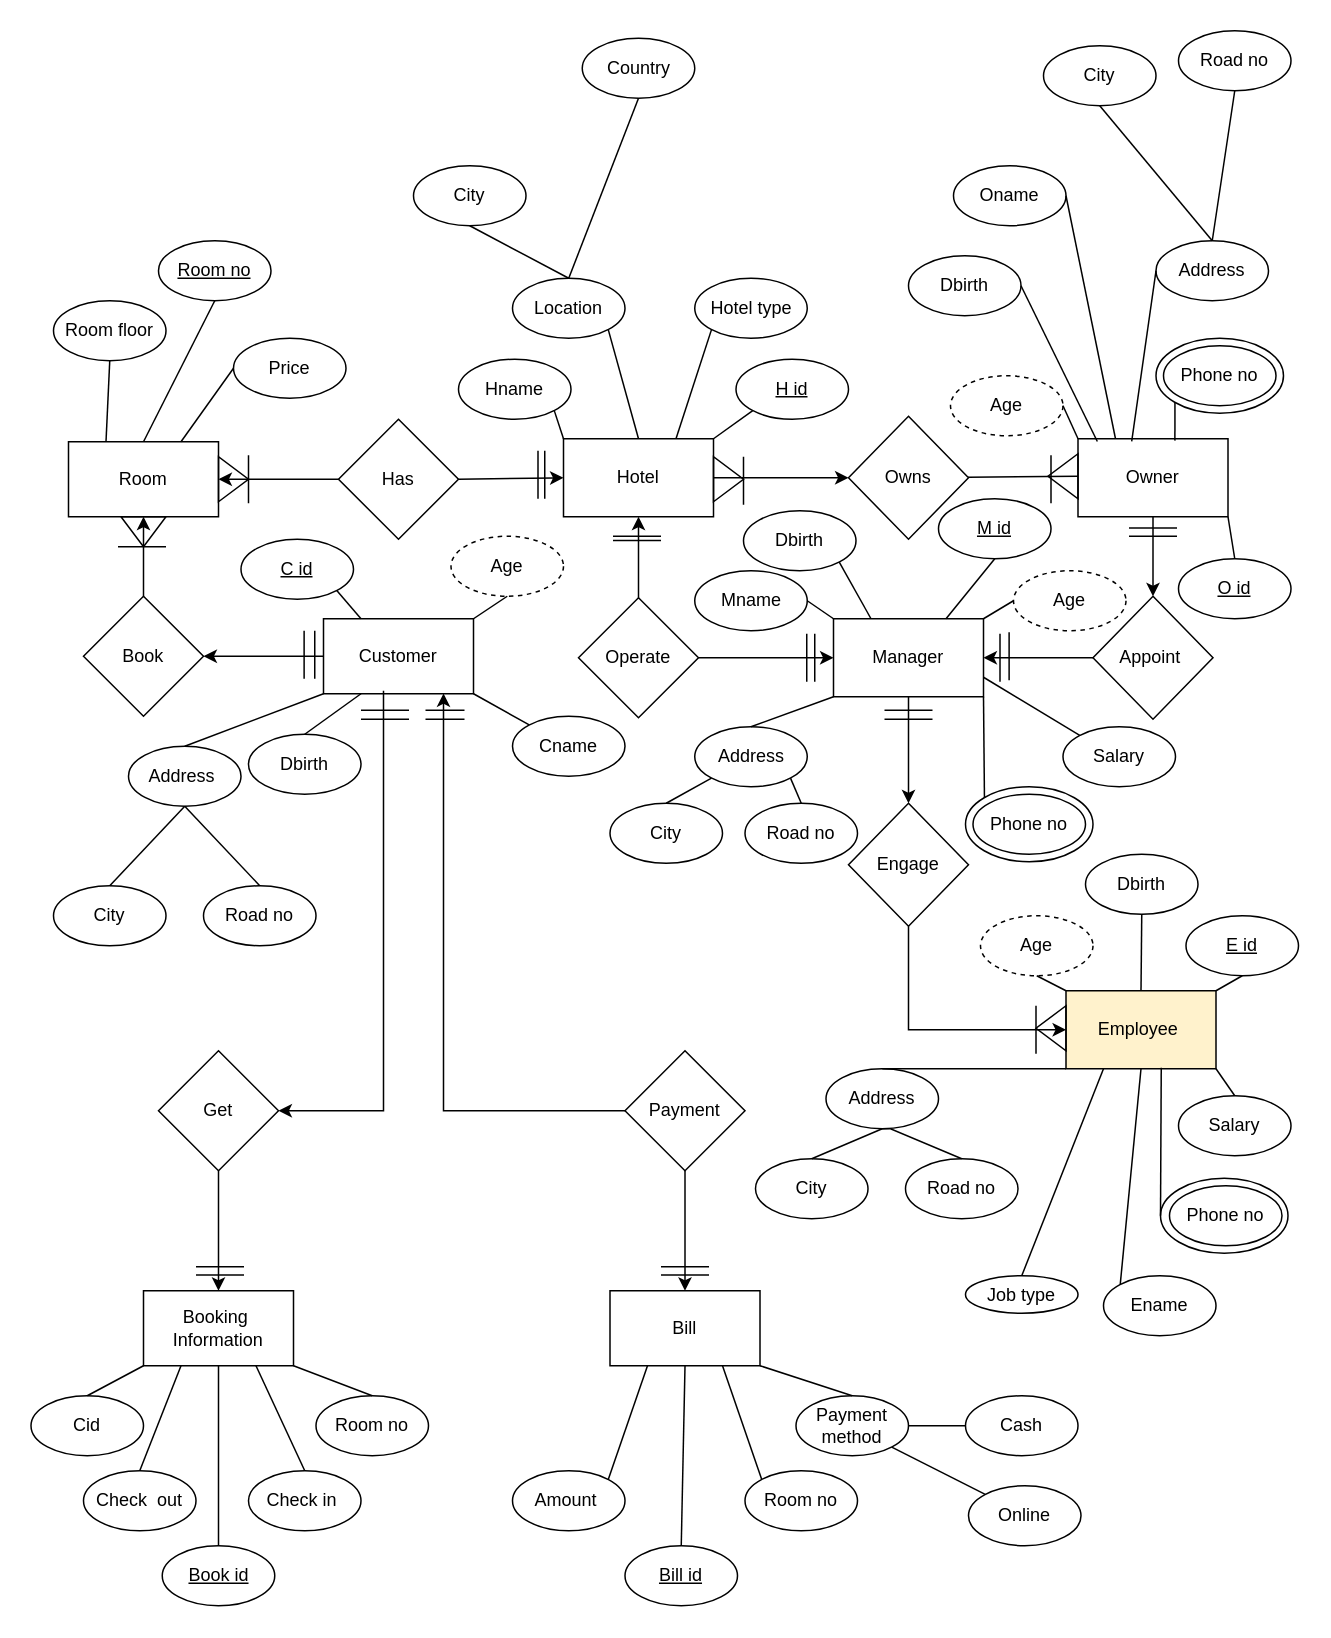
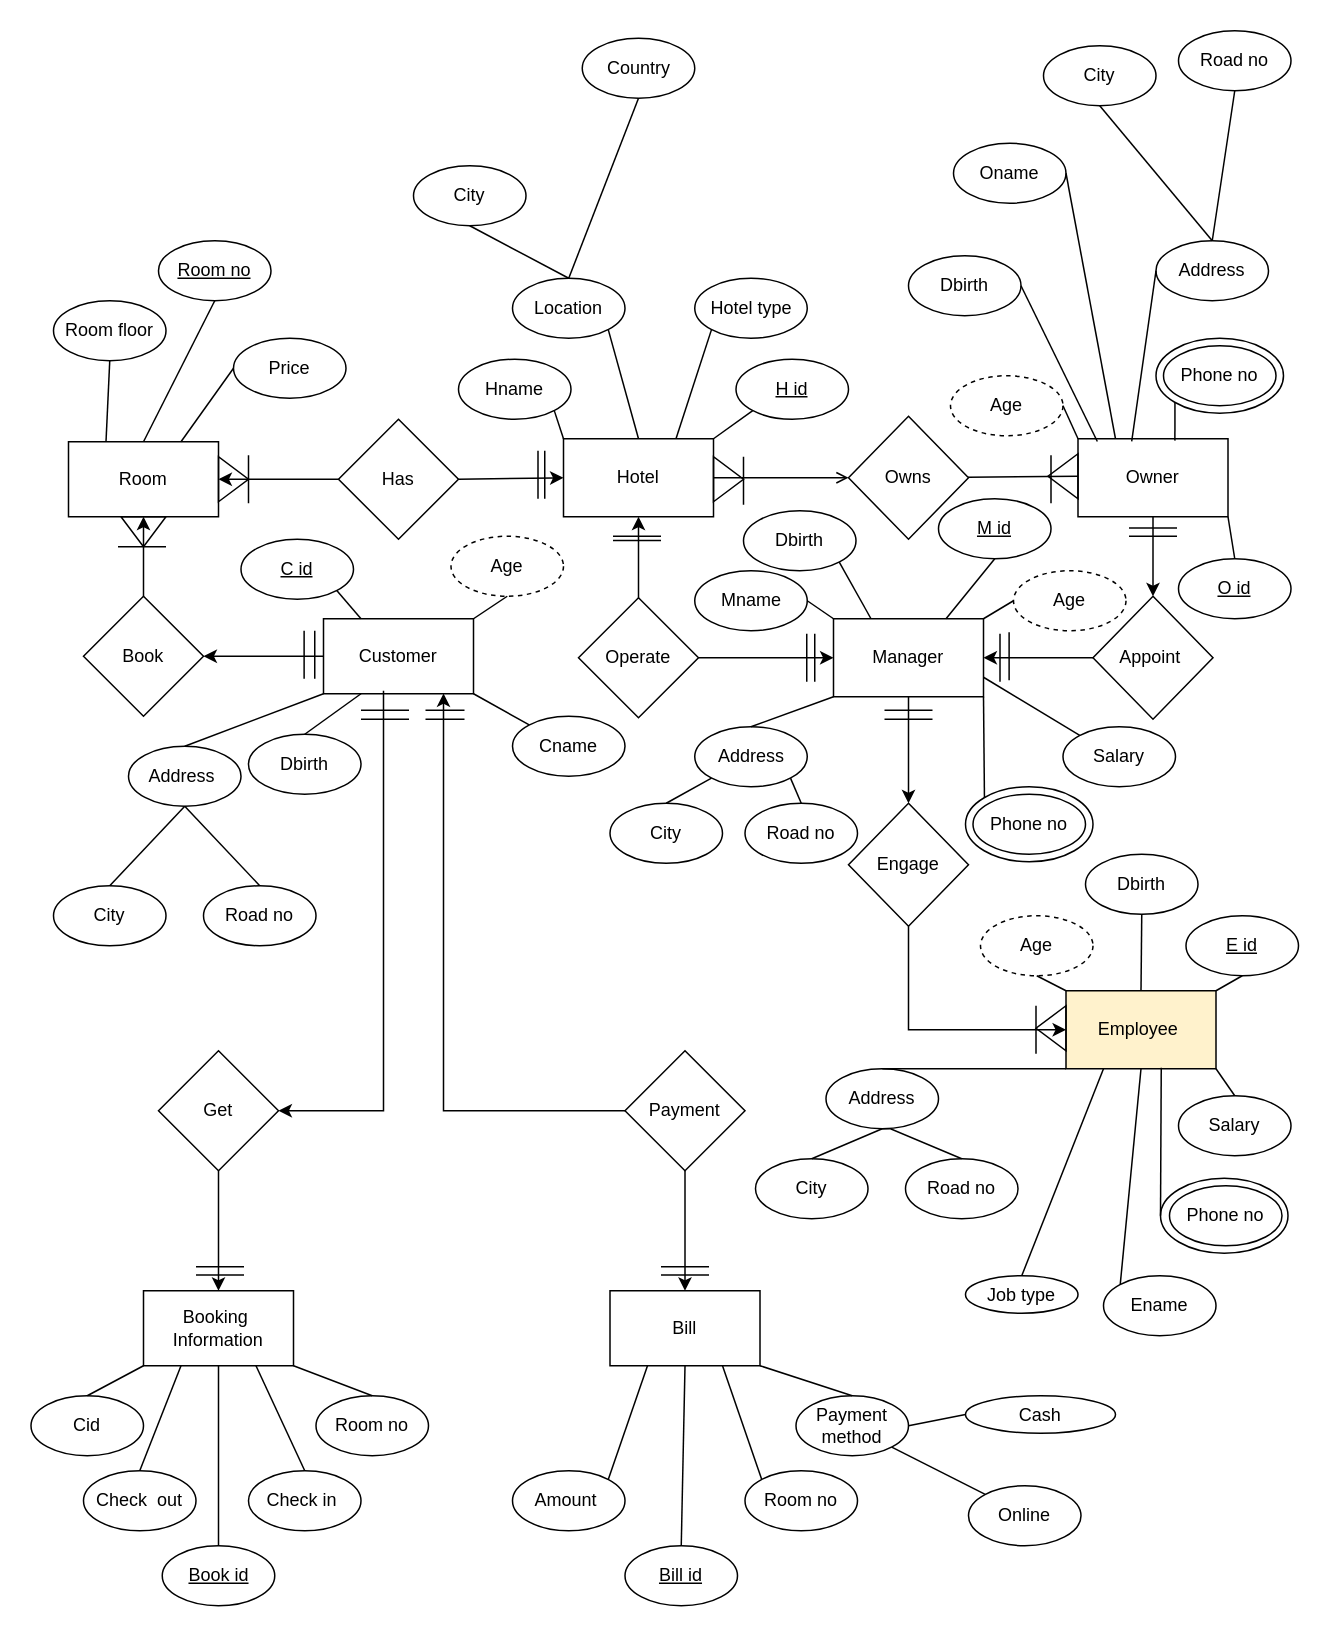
(1010, 196) -> (1010, 173)
(837, 478) -> (839, 478)
(1022, 1426) -> (1040, 1415)
